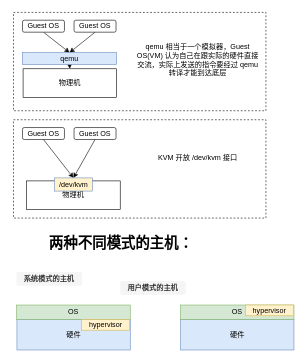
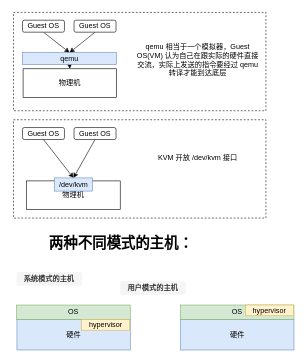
(74, 185) -> (74, 185)
